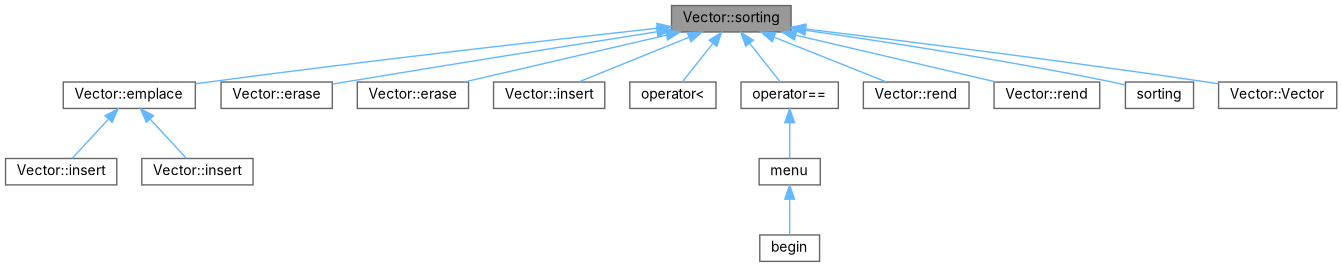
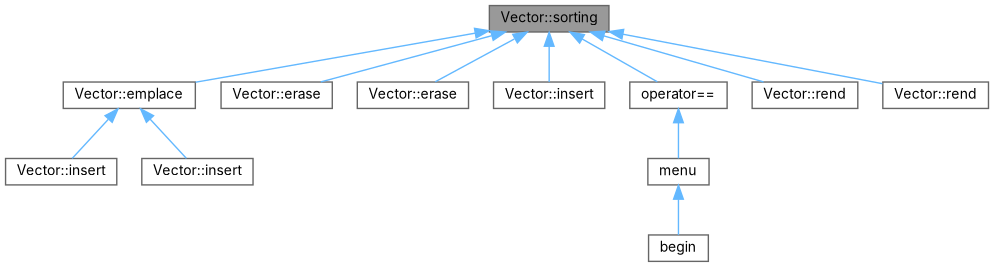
(673, 95) -> none
(1159, 95) -> none
(1278, 95) -> none
